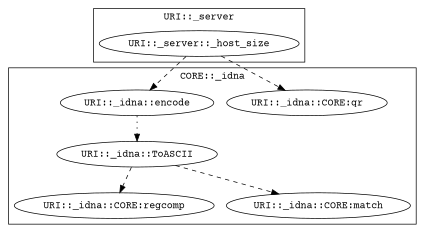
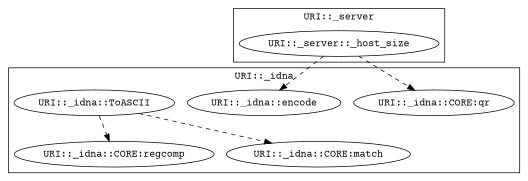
(212, 76) -> (264, 76)
(137, 125) -> none
